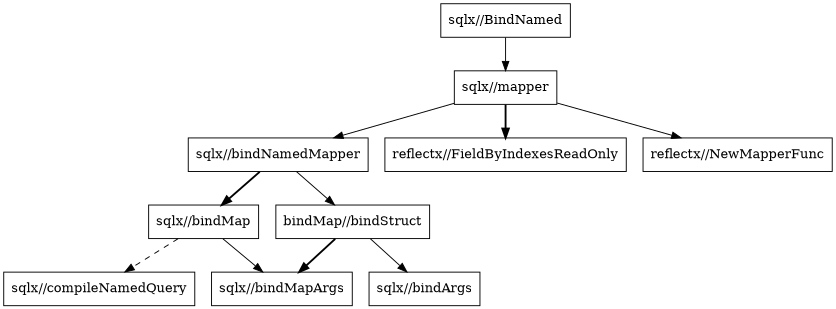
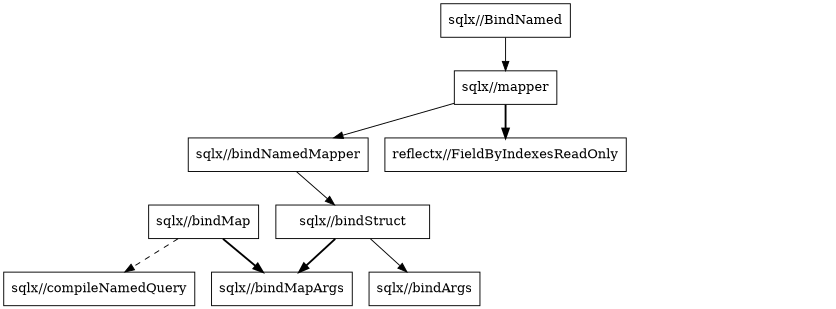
(738, 155) -> none
(244, 185) -> none
(353, 222) -> (353, 222)
(239, 252) -> (239, 252)
